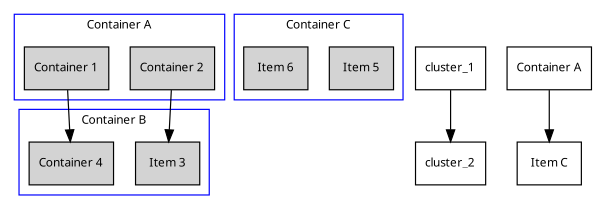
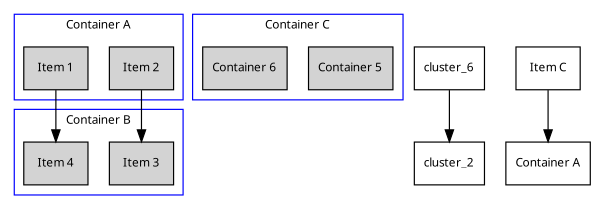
(67, 68) -> (56, 68)
(172, 68) -> (141, 68)
(276, 68) -> (245, 68)
(361, 68) -> (351, 68)
(451, 68) -> (449, 68)
(549, 110) -> (548, 110)
(71, 163) -> (56, 163)
